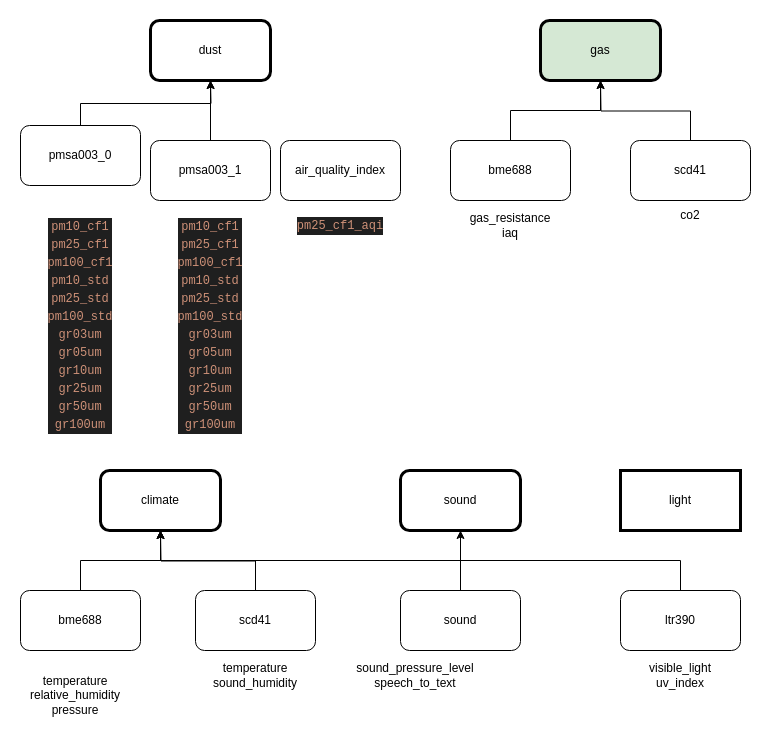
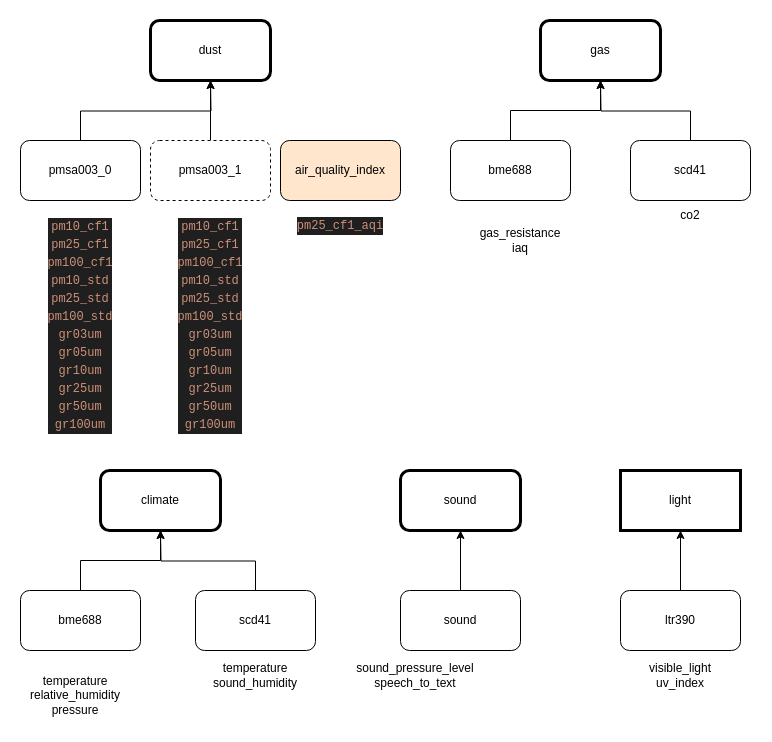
(601, 51) -> (601, 51)
(81, 156) -> (81, 171)
(211, 171) -> (211, 171)
(341, 171) -> (341, 171)
(511, 226) -> (521, 241)
(470, 561) -> (681, 550)
